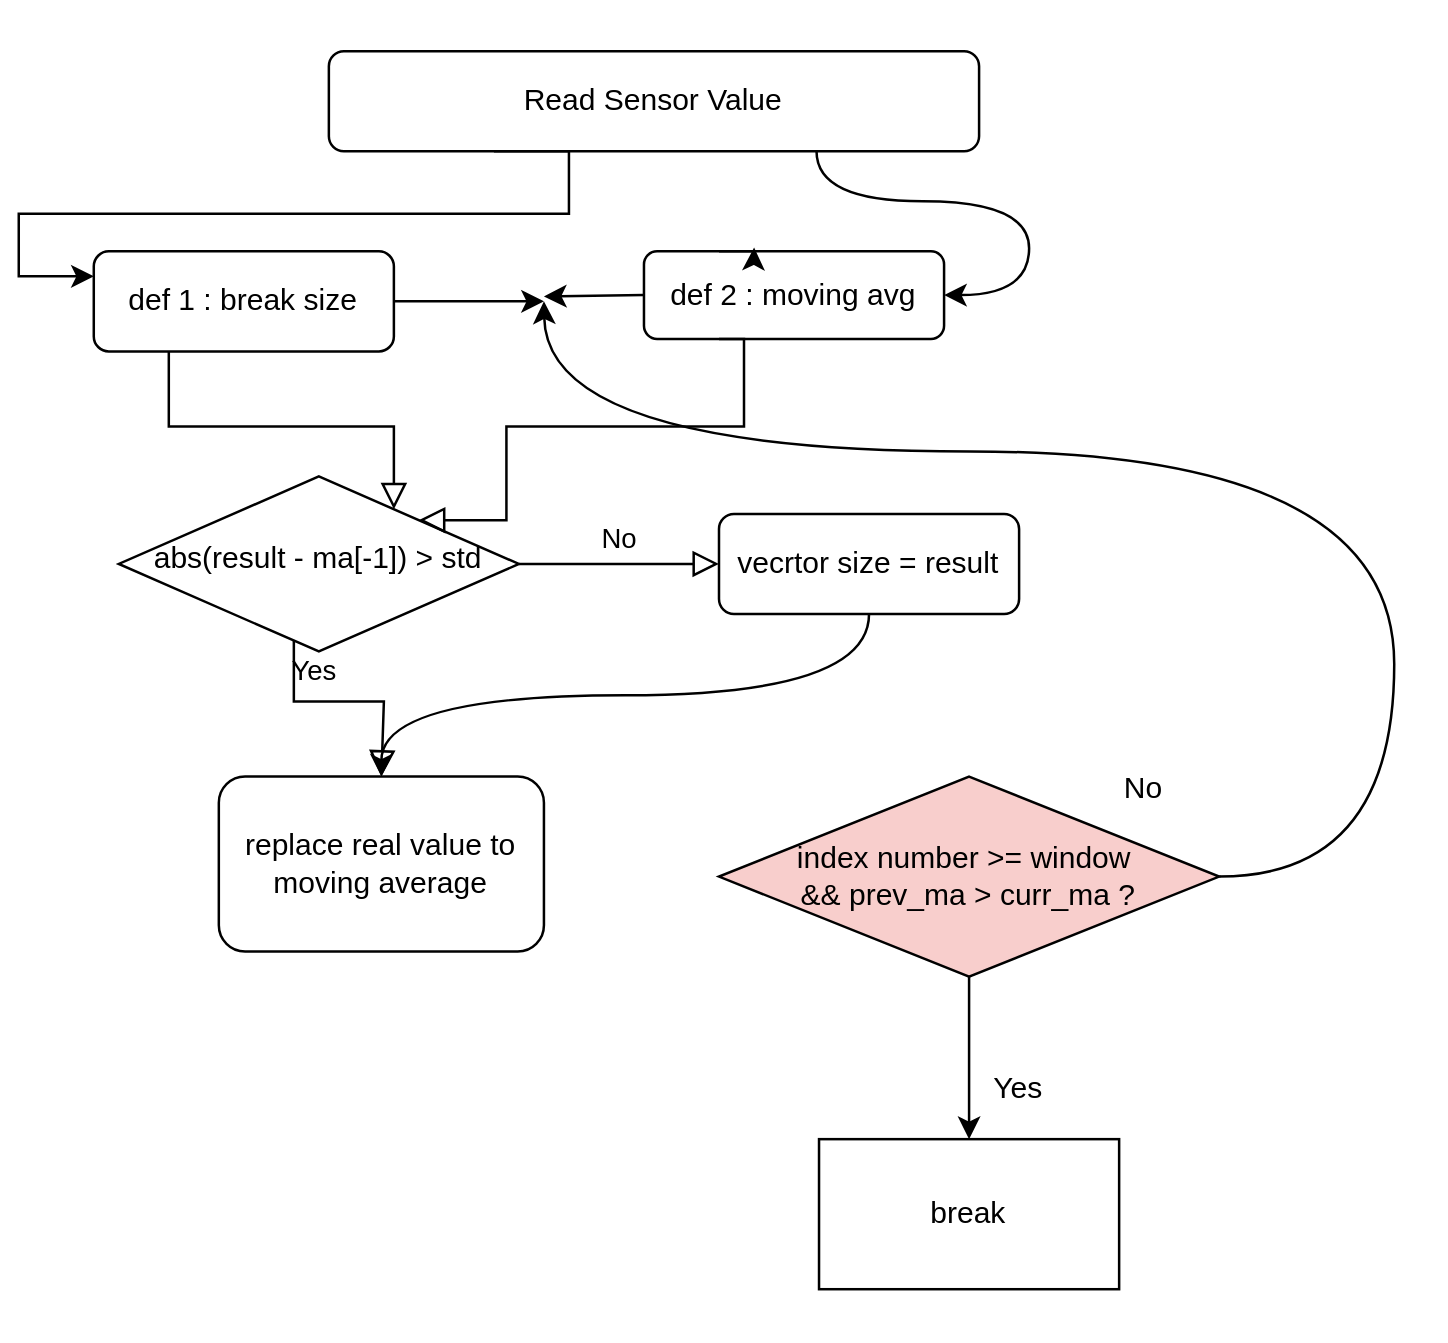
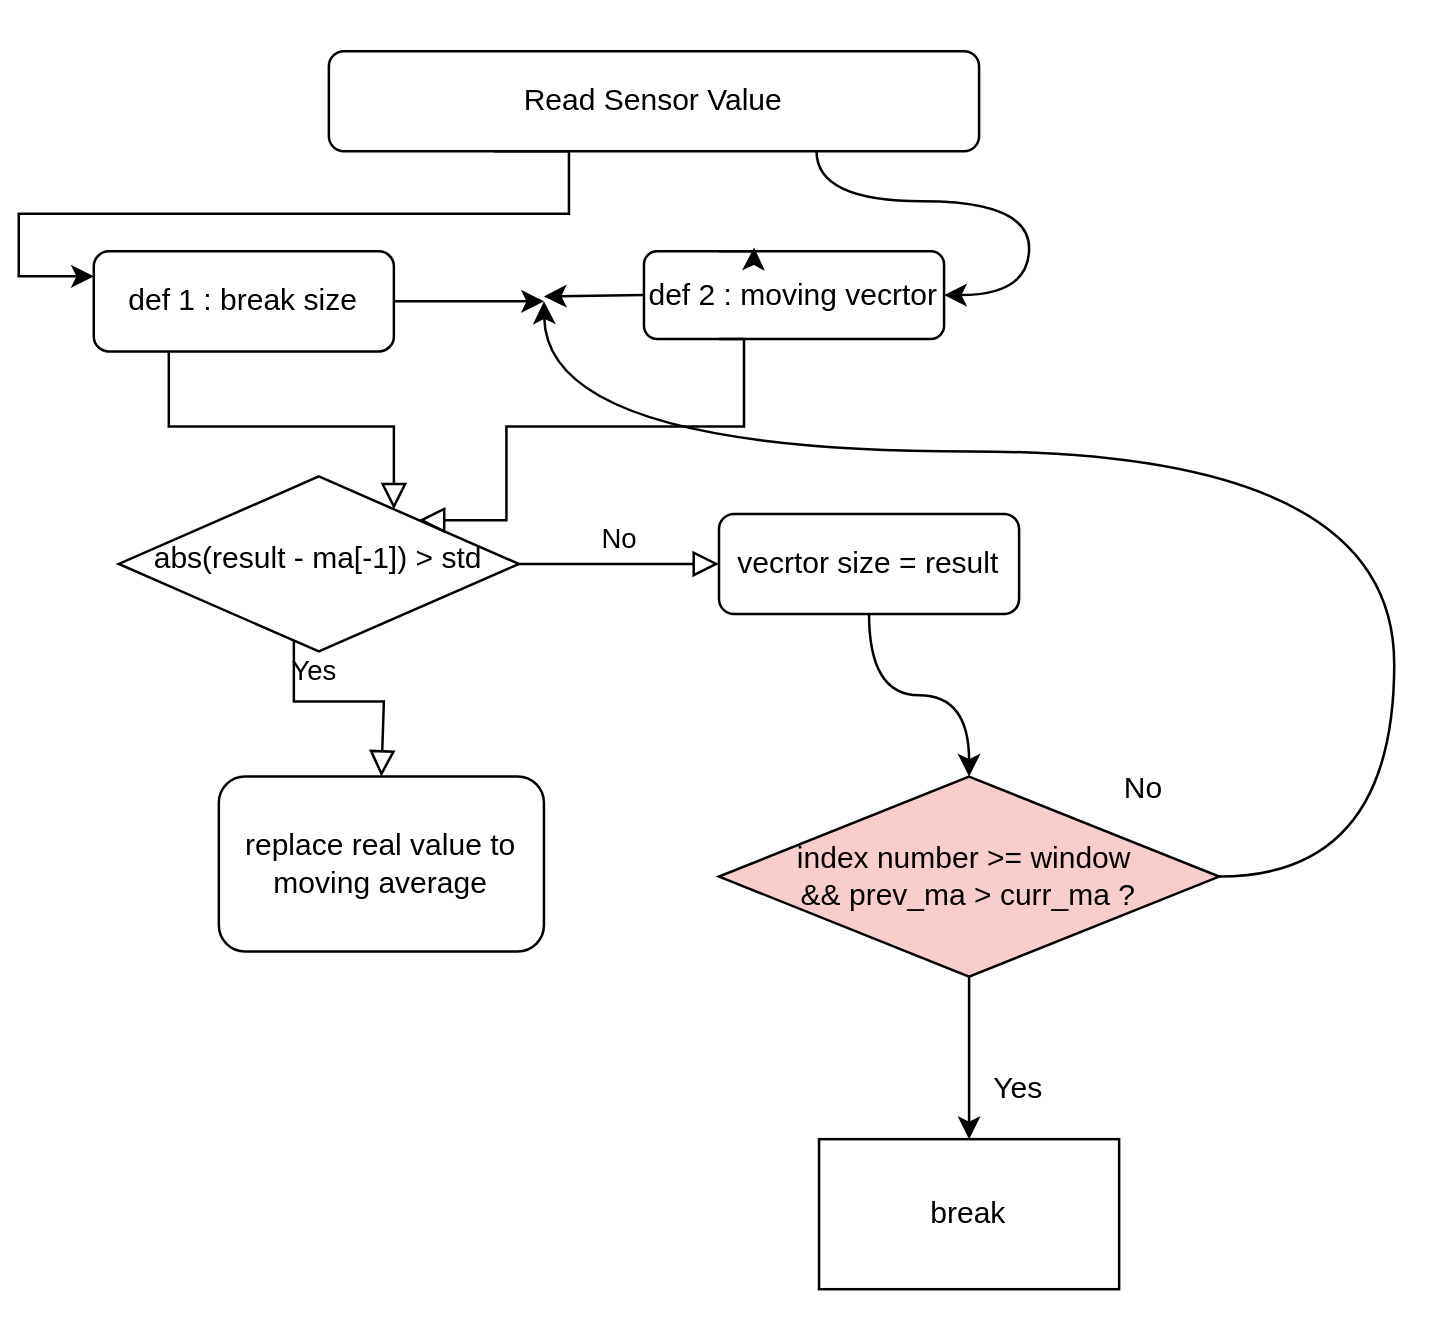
(794, 296) -> (794, 296)
(636, 695) -> (913, 695)
